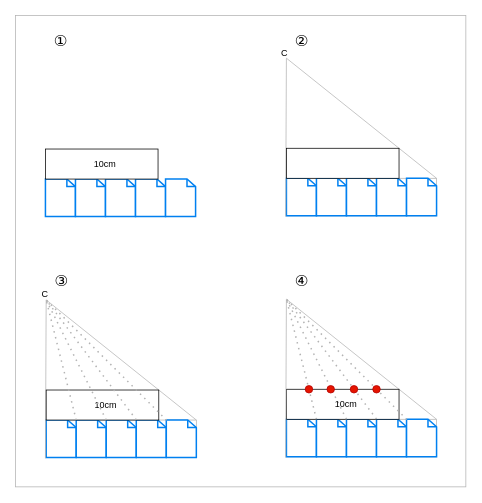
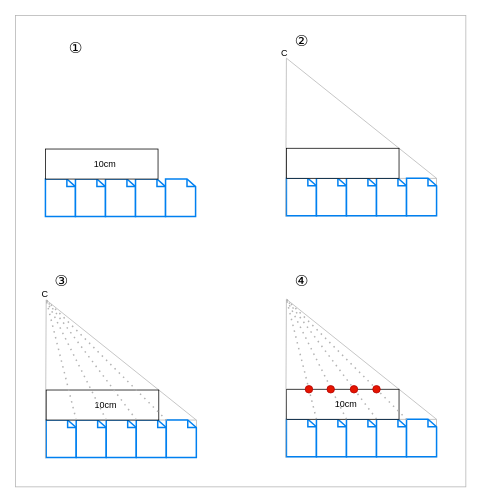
(60, 40) -> (75, 48)
